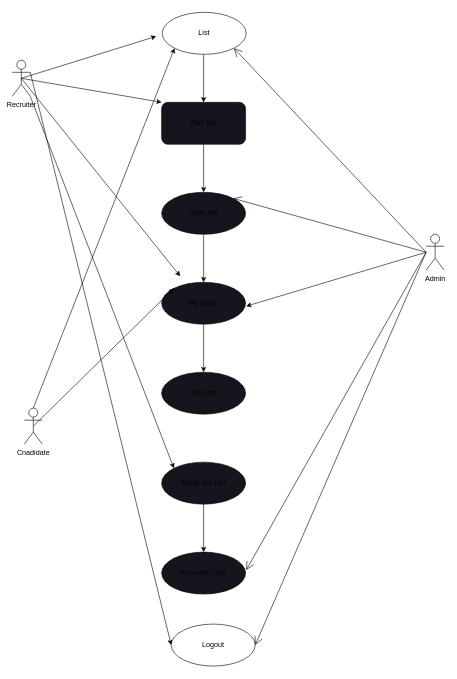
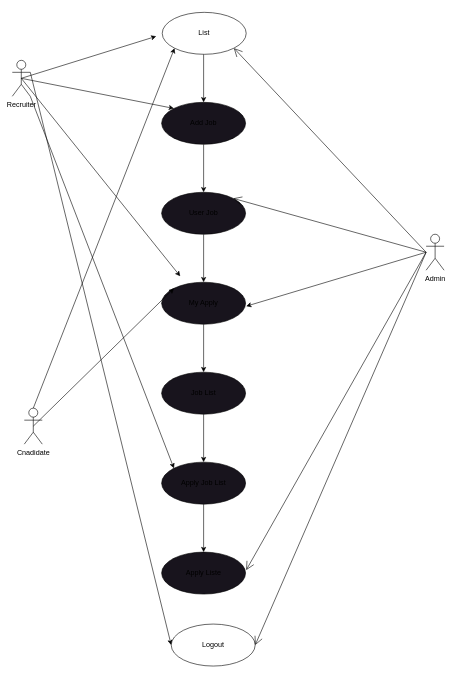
(204, 123) -> (204, 123)
none -> (204, 436)
(204, 573) -> (204, 573)
